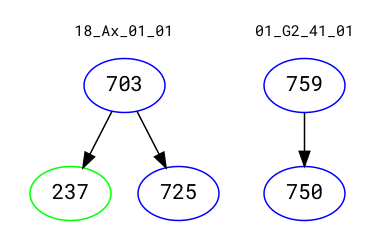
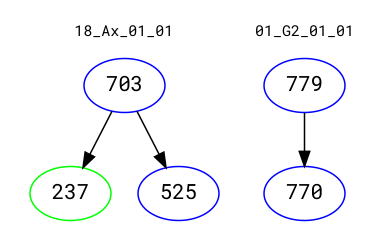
(305, 32) -> (305, 32)
(304, 86) -> (304, 86)
(178, 194) -> (178, 194)
(304, 194) -> (304, 194)
